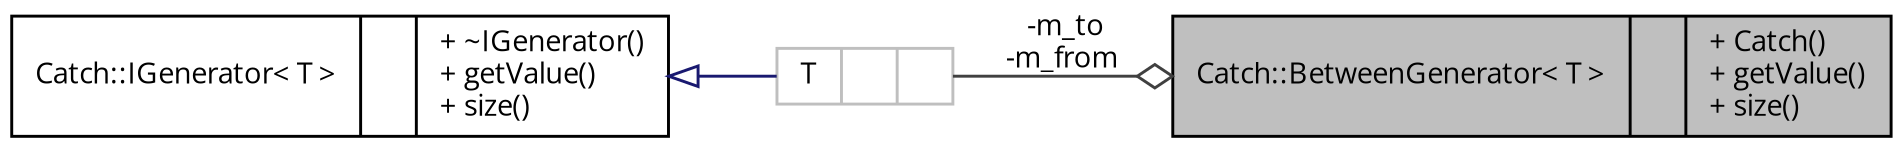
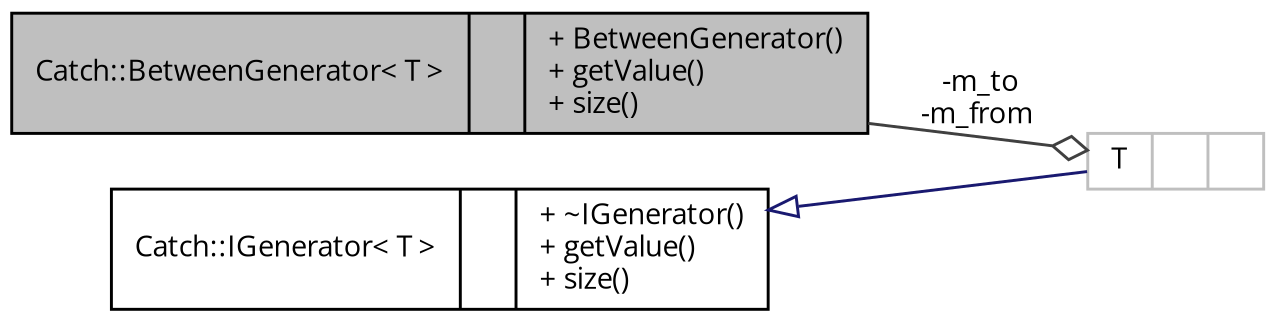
(1768, 43) -> (696, 40)
(1045, 76) -> (960, 135)
